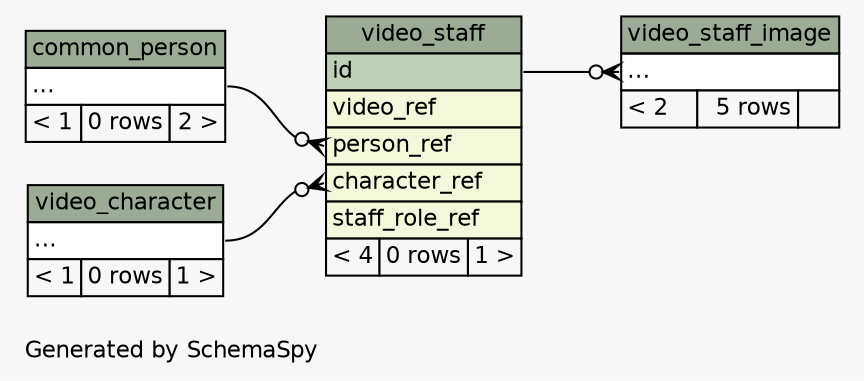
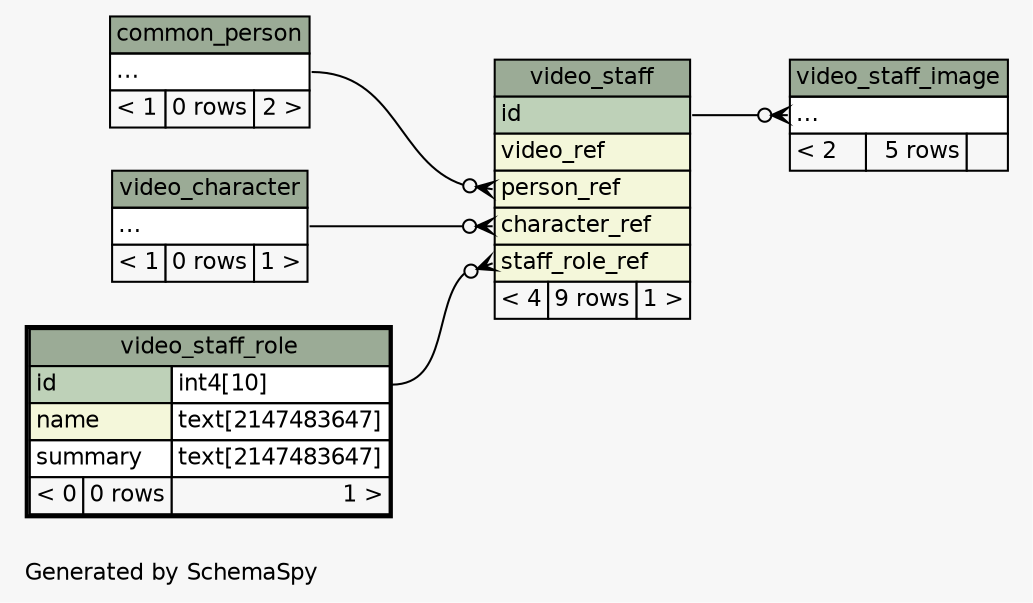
(424, 256) -> (592, 299)
none -> (209, 422)
